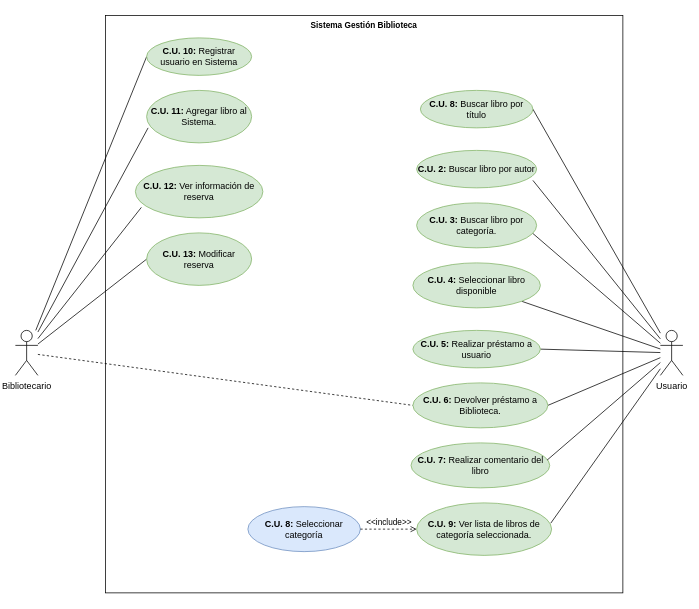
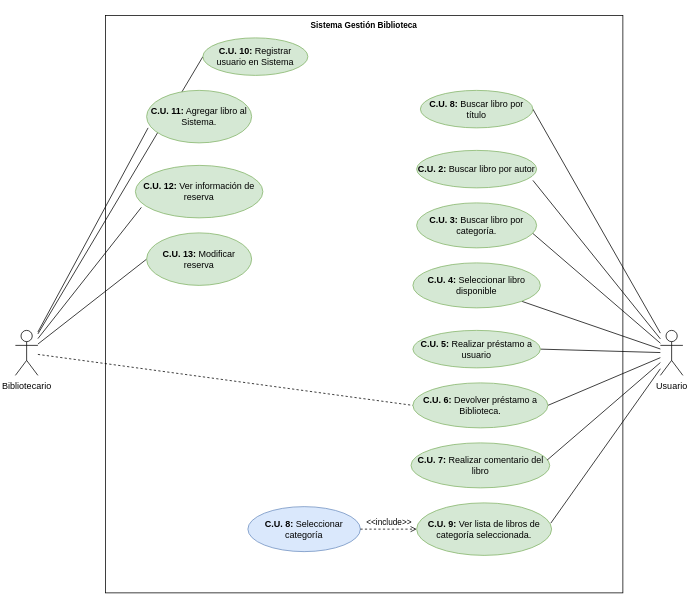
(199, 57) -> (255, 57)
